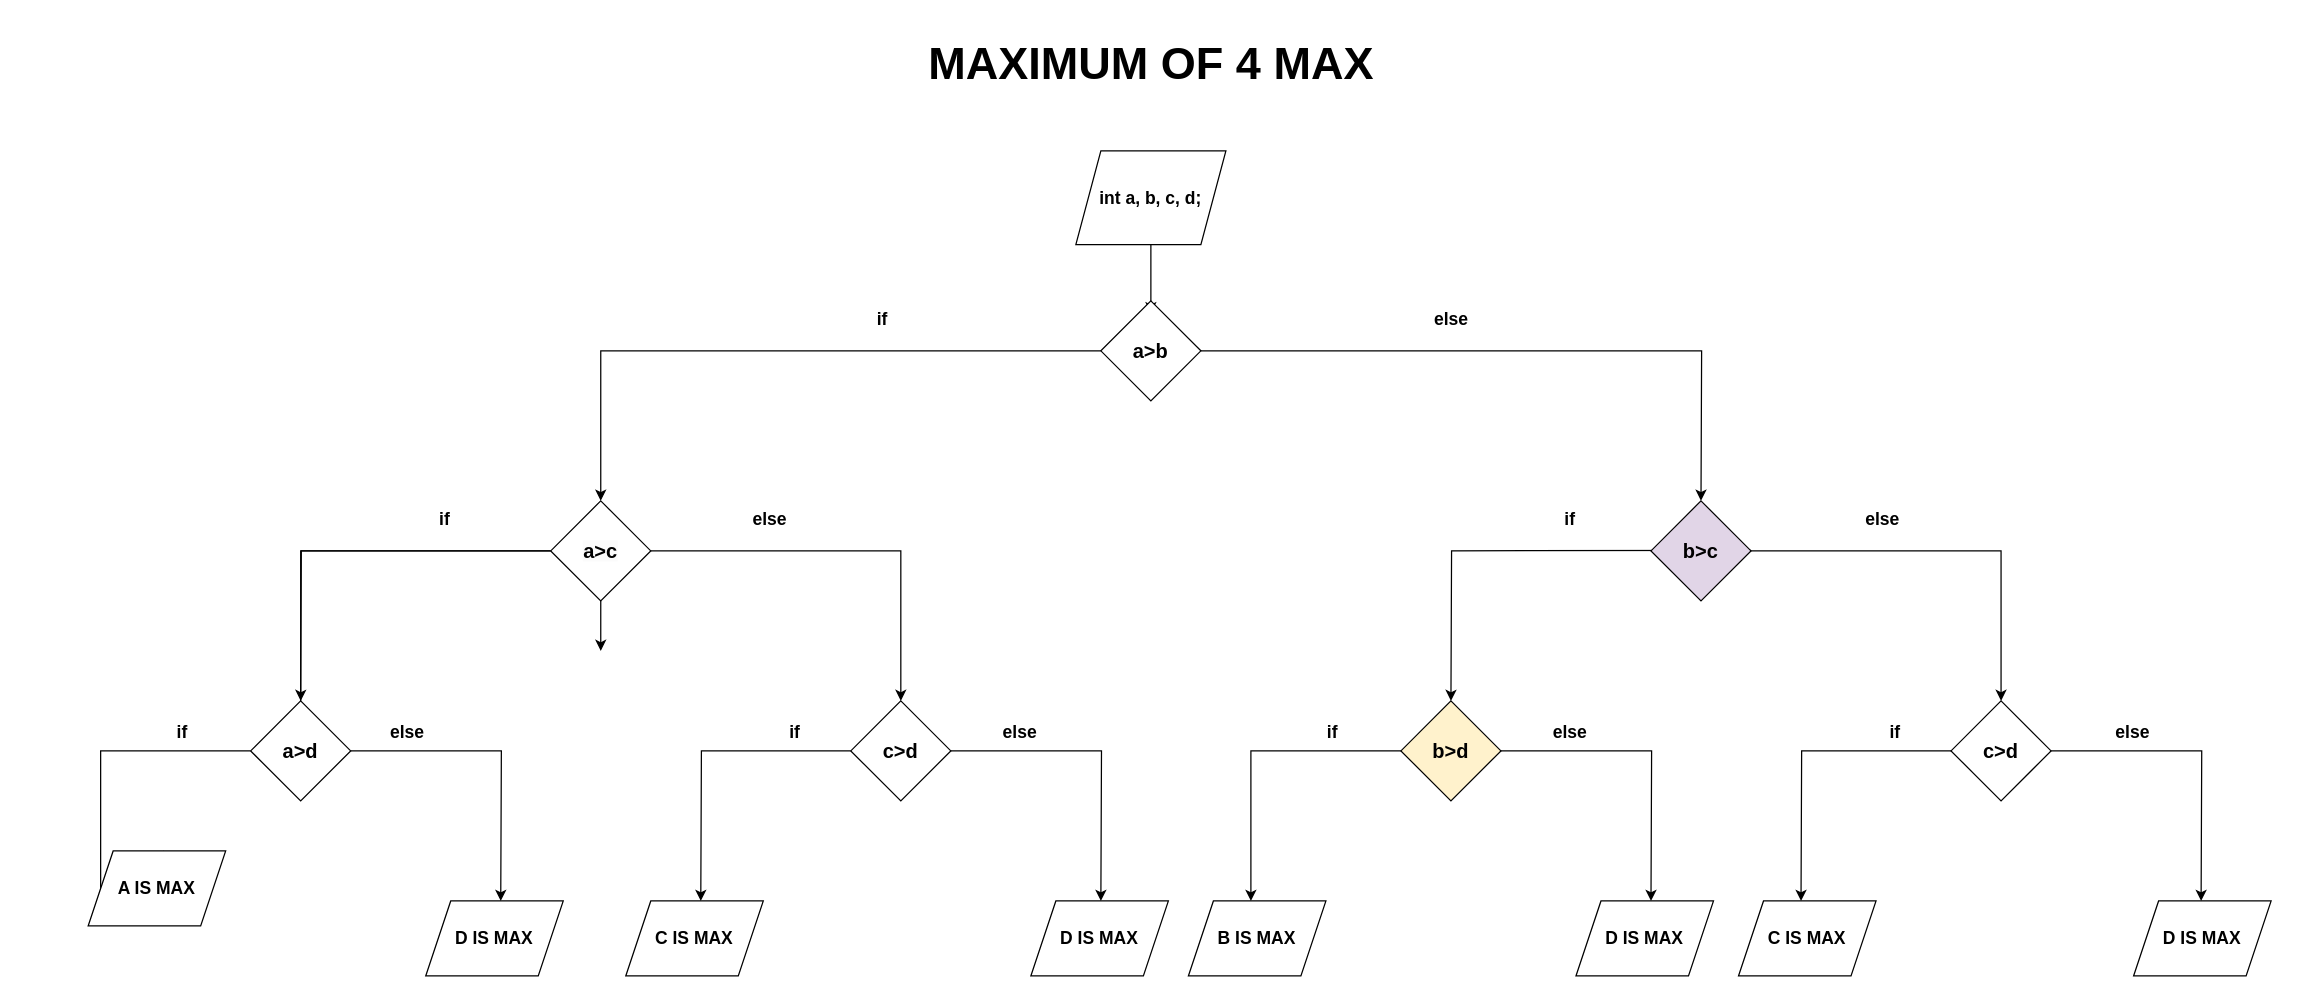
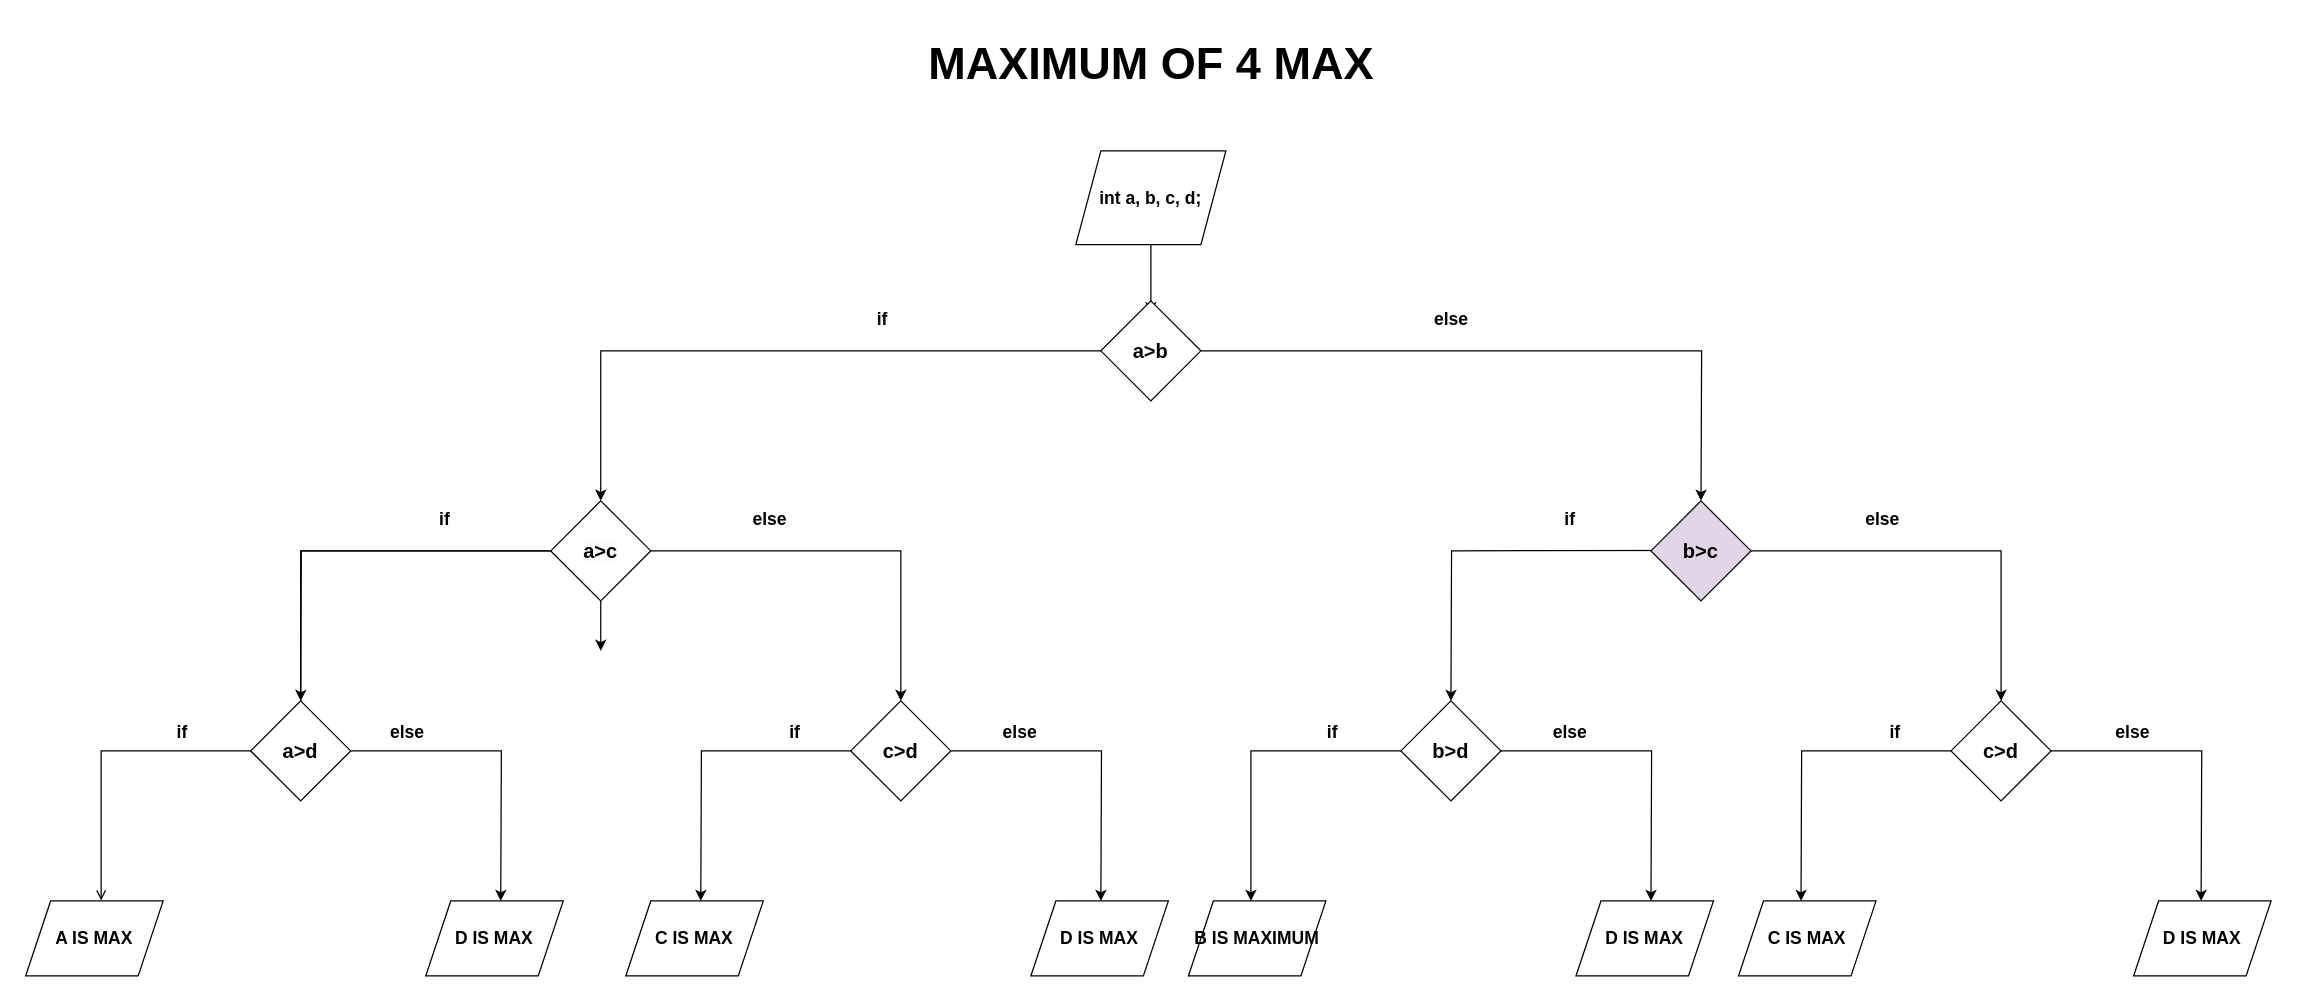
(1451, 751) -> (1451, 751)
(157, 888) -> (94, 938)
(1257, 938) -> (1257, 938)
